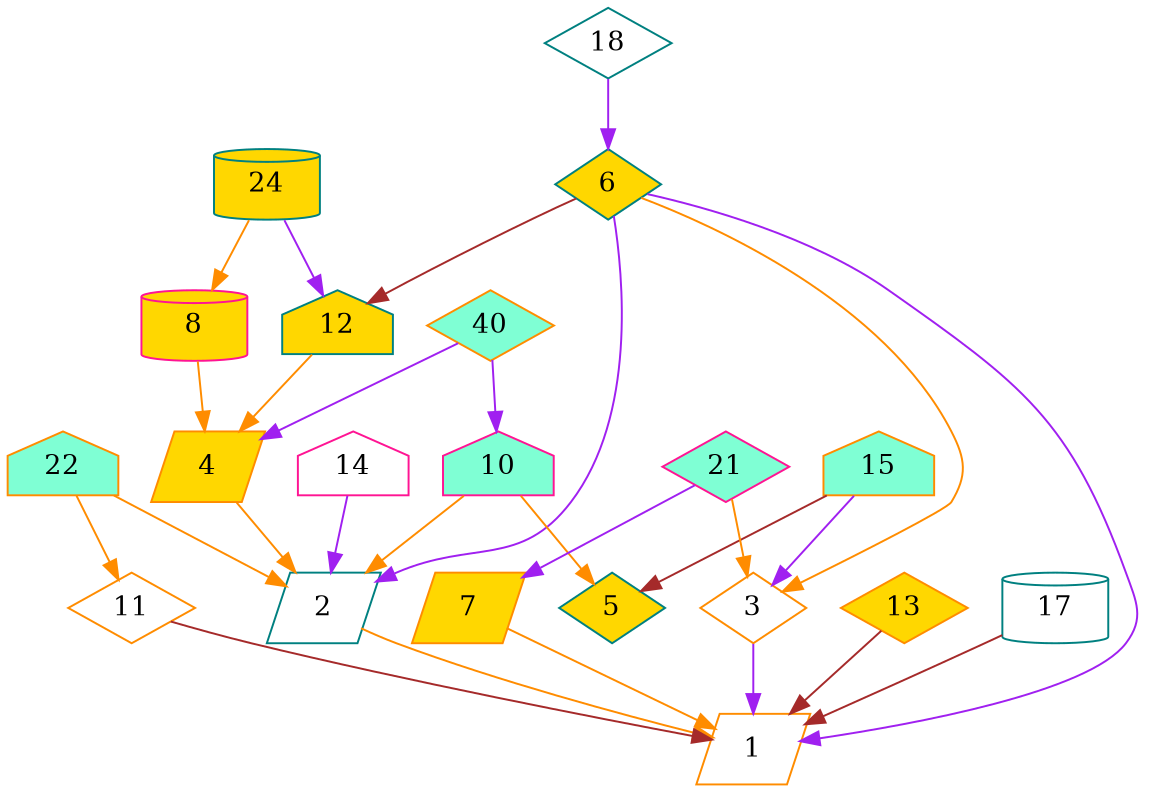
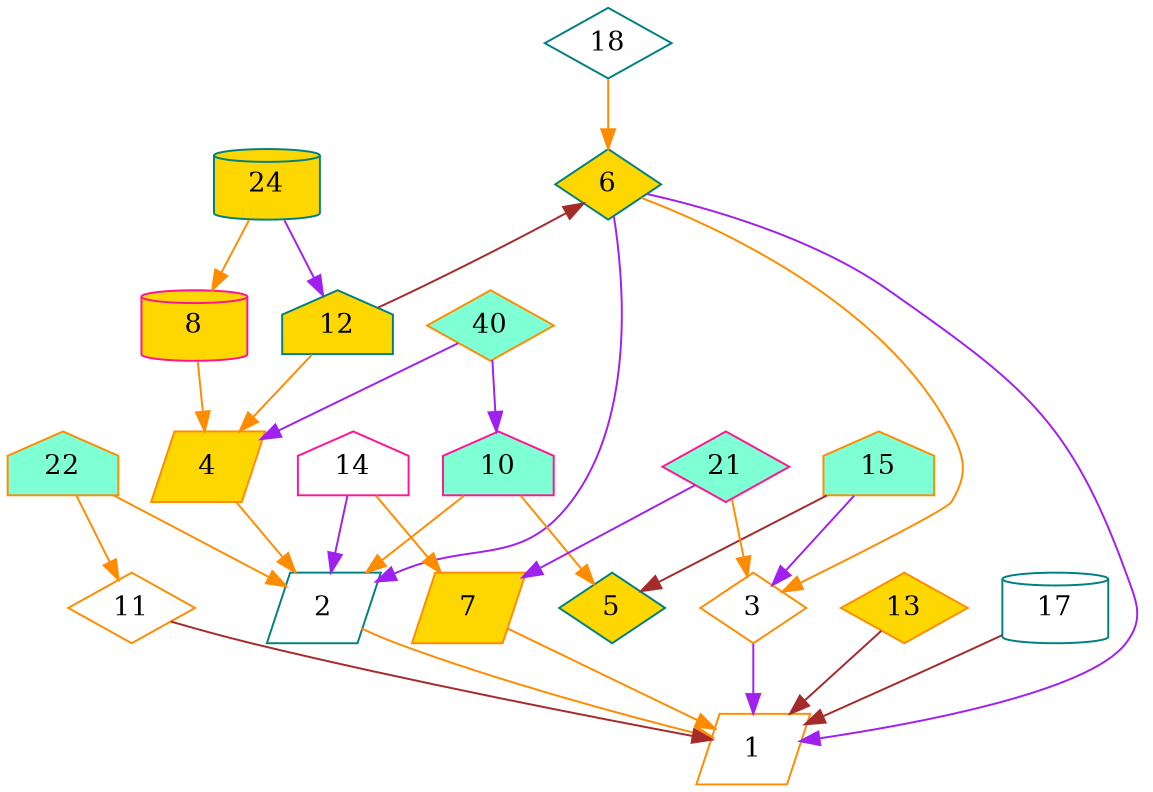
(608, 104) -> (608, 104)
(480, 245) -> (473, 262)
none -> (402, 527)
